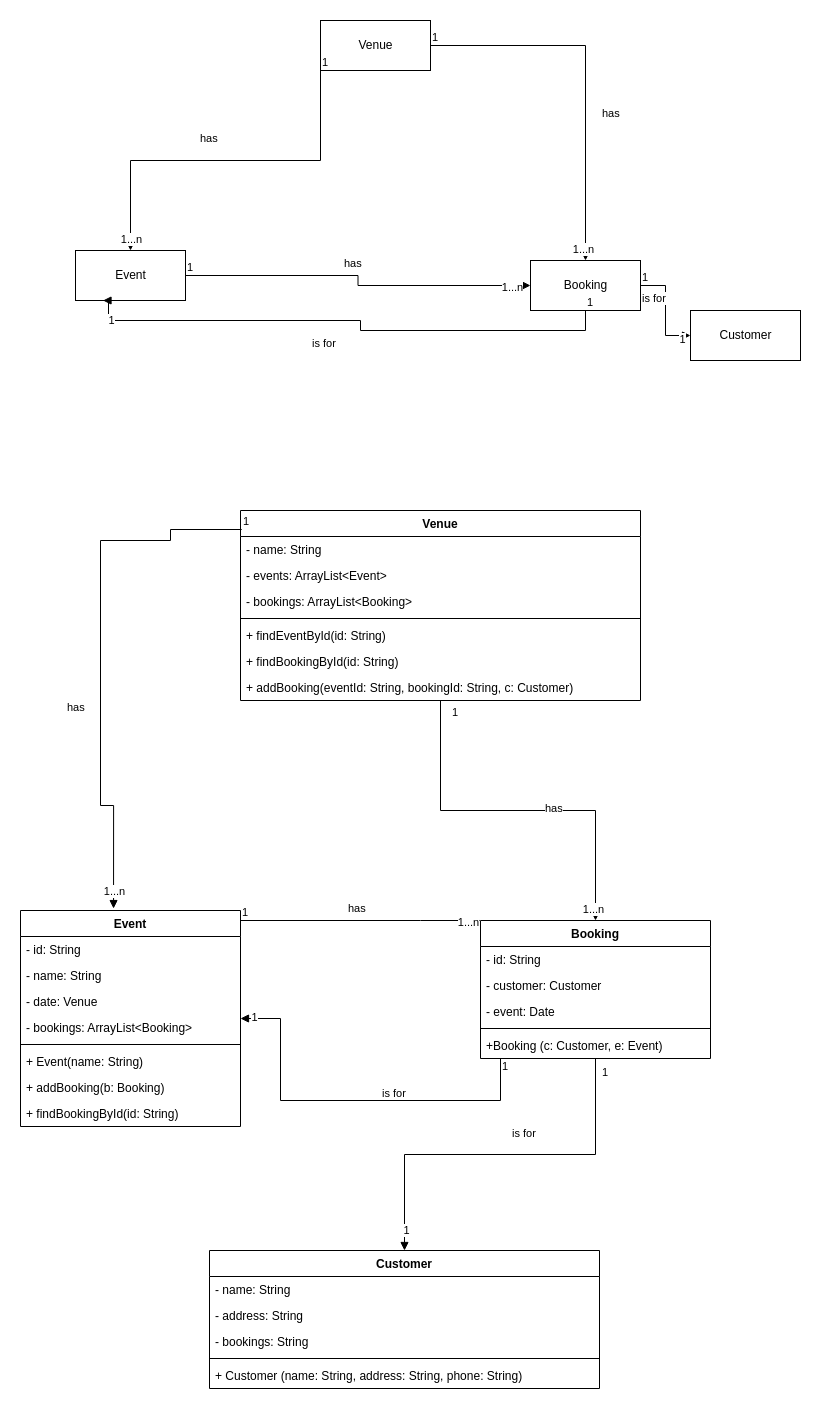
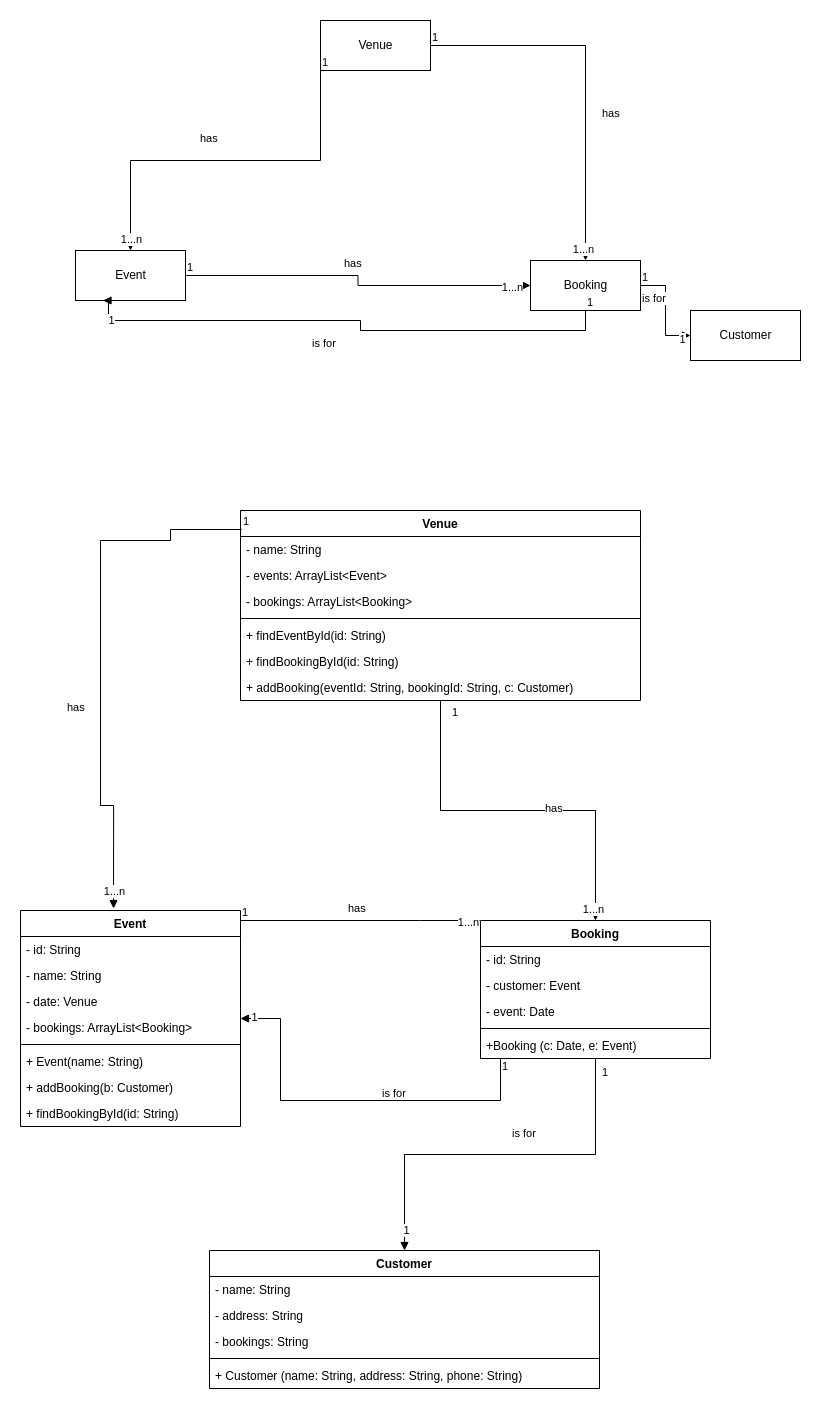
(549, 986) -> (538, 986)
(581, 1046) -> (568, 1046)
(99, 1088) -> (104, 1088)
